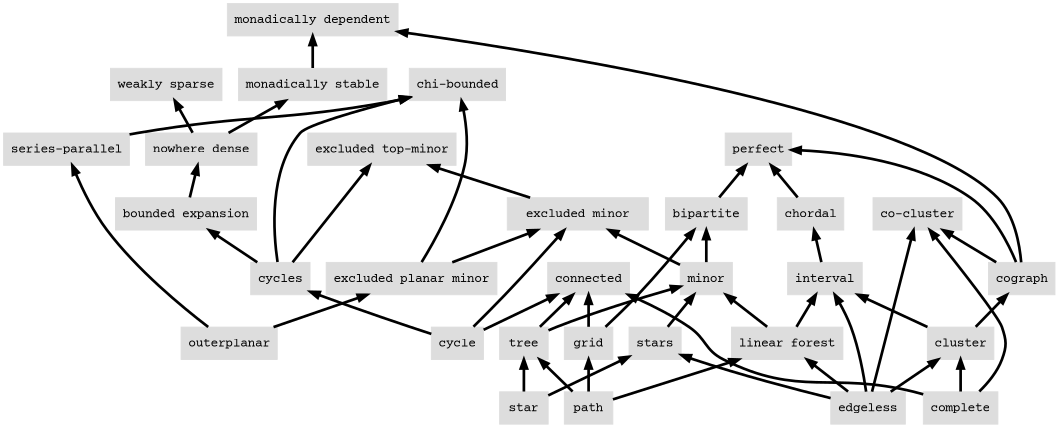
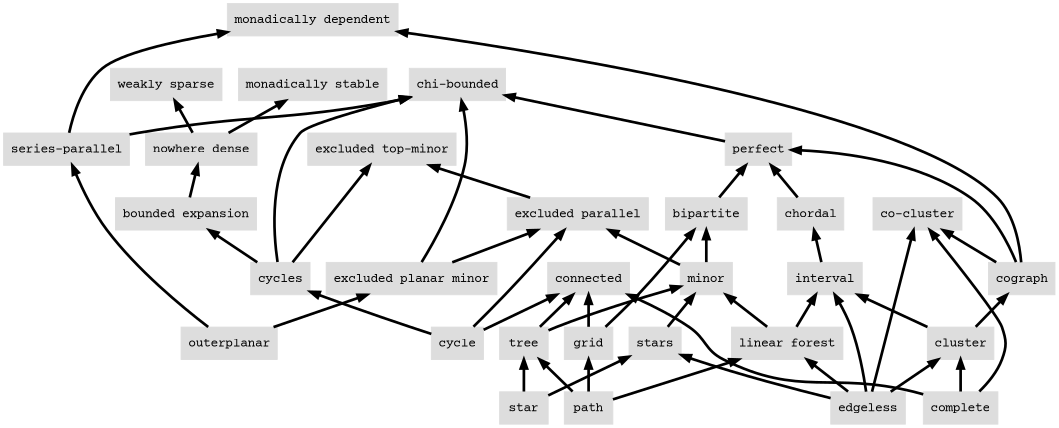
(313, 57) -> (123, 57)
none -> (620, 119)
(578, 214) -> (578, 214)
